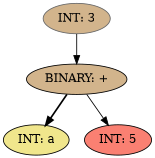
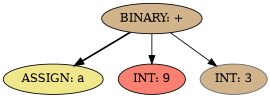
(77, 45) -> (190, 47)
(36, 140) -> (53, 79)
(118, 140) -> (152, 79)
